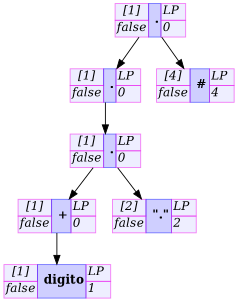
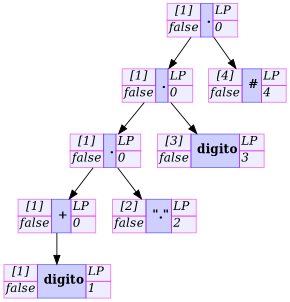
none -> (210, 151)
